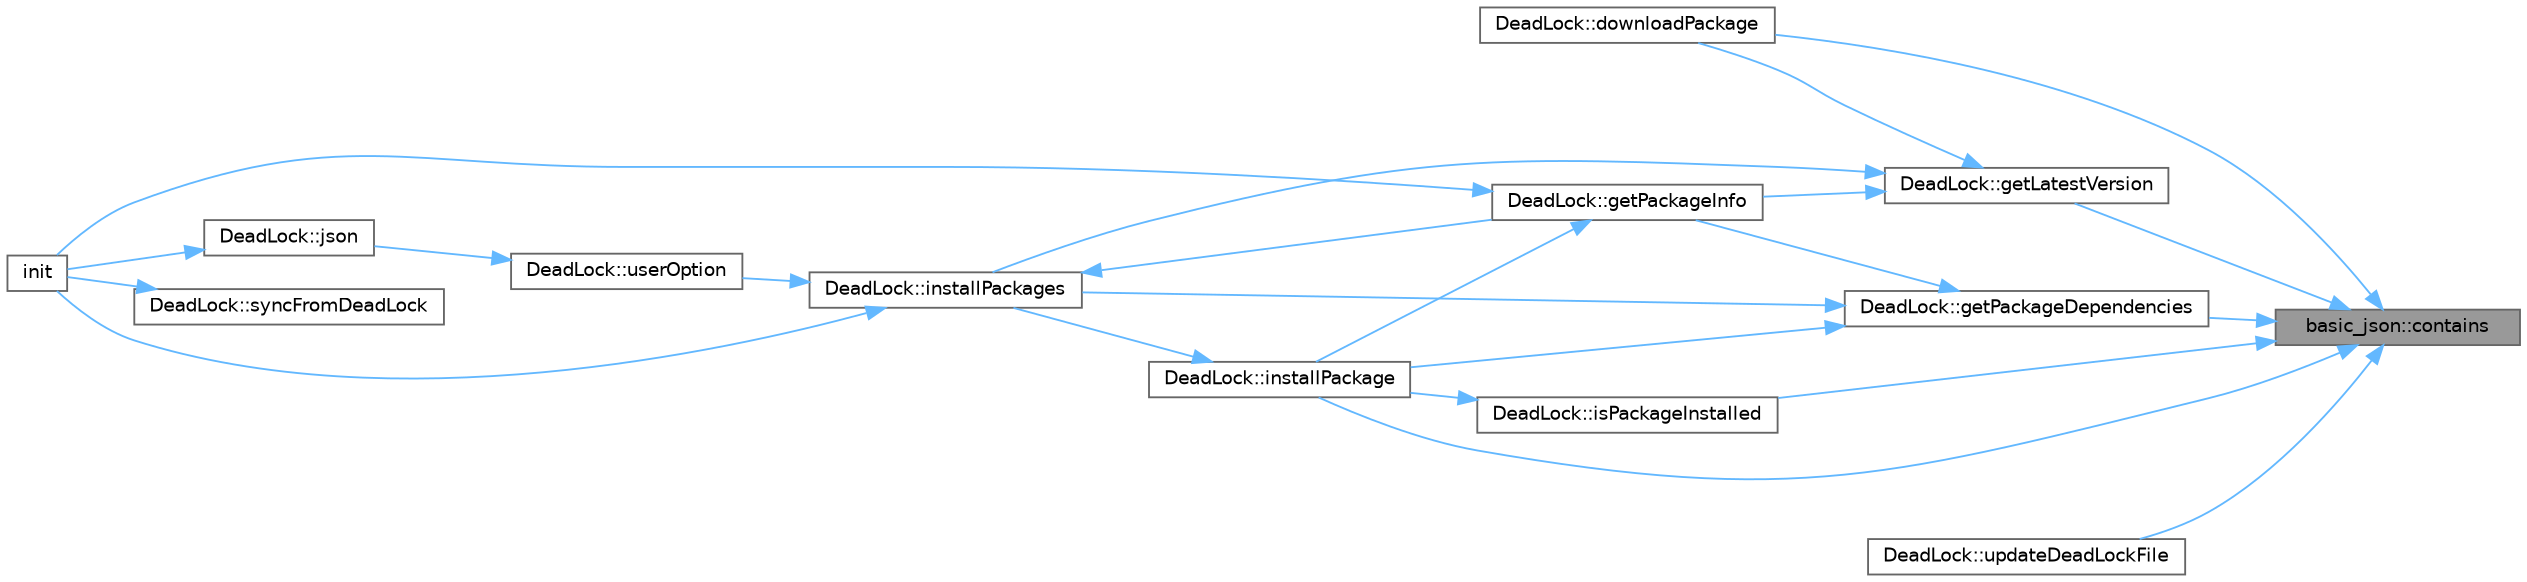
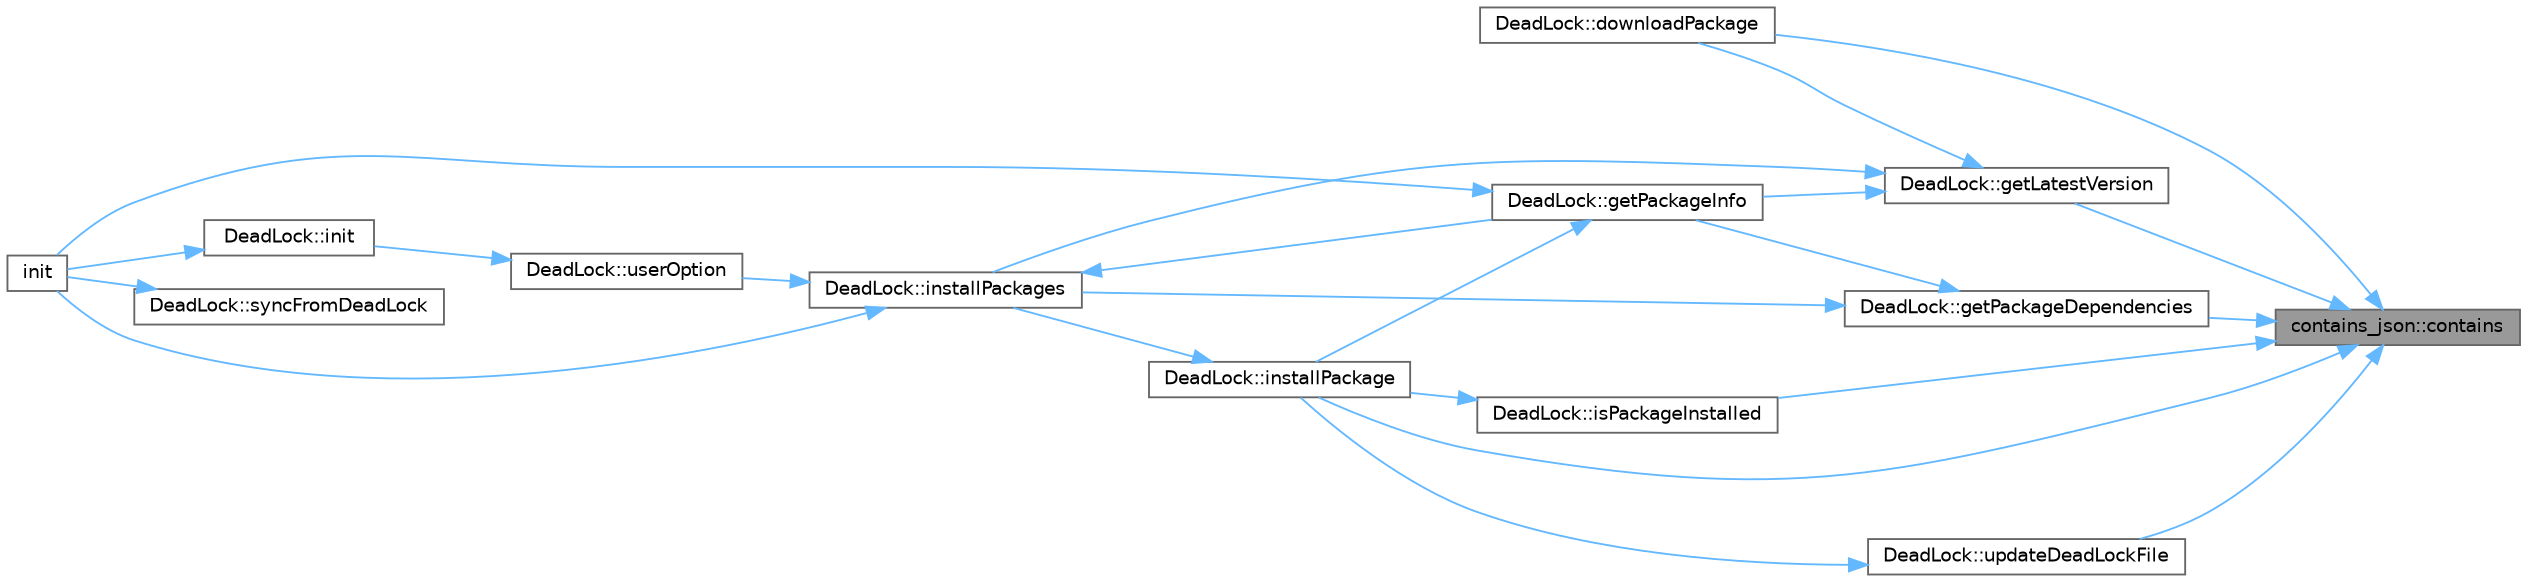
(289, 238) -> (289, 238)
(2398, 327) -> (2398, 327)
(1618, 347) -> (1557, 535)
